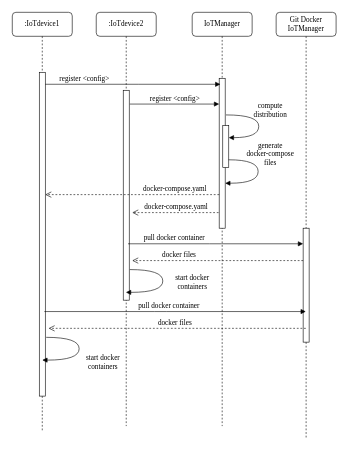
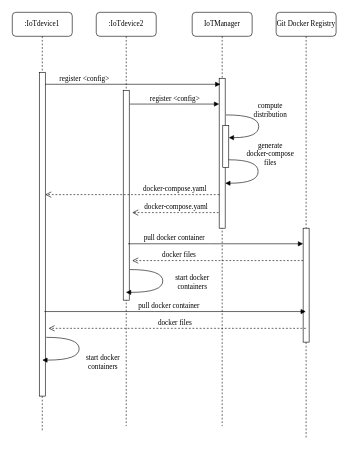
(306, 24) -> (306, 24)
